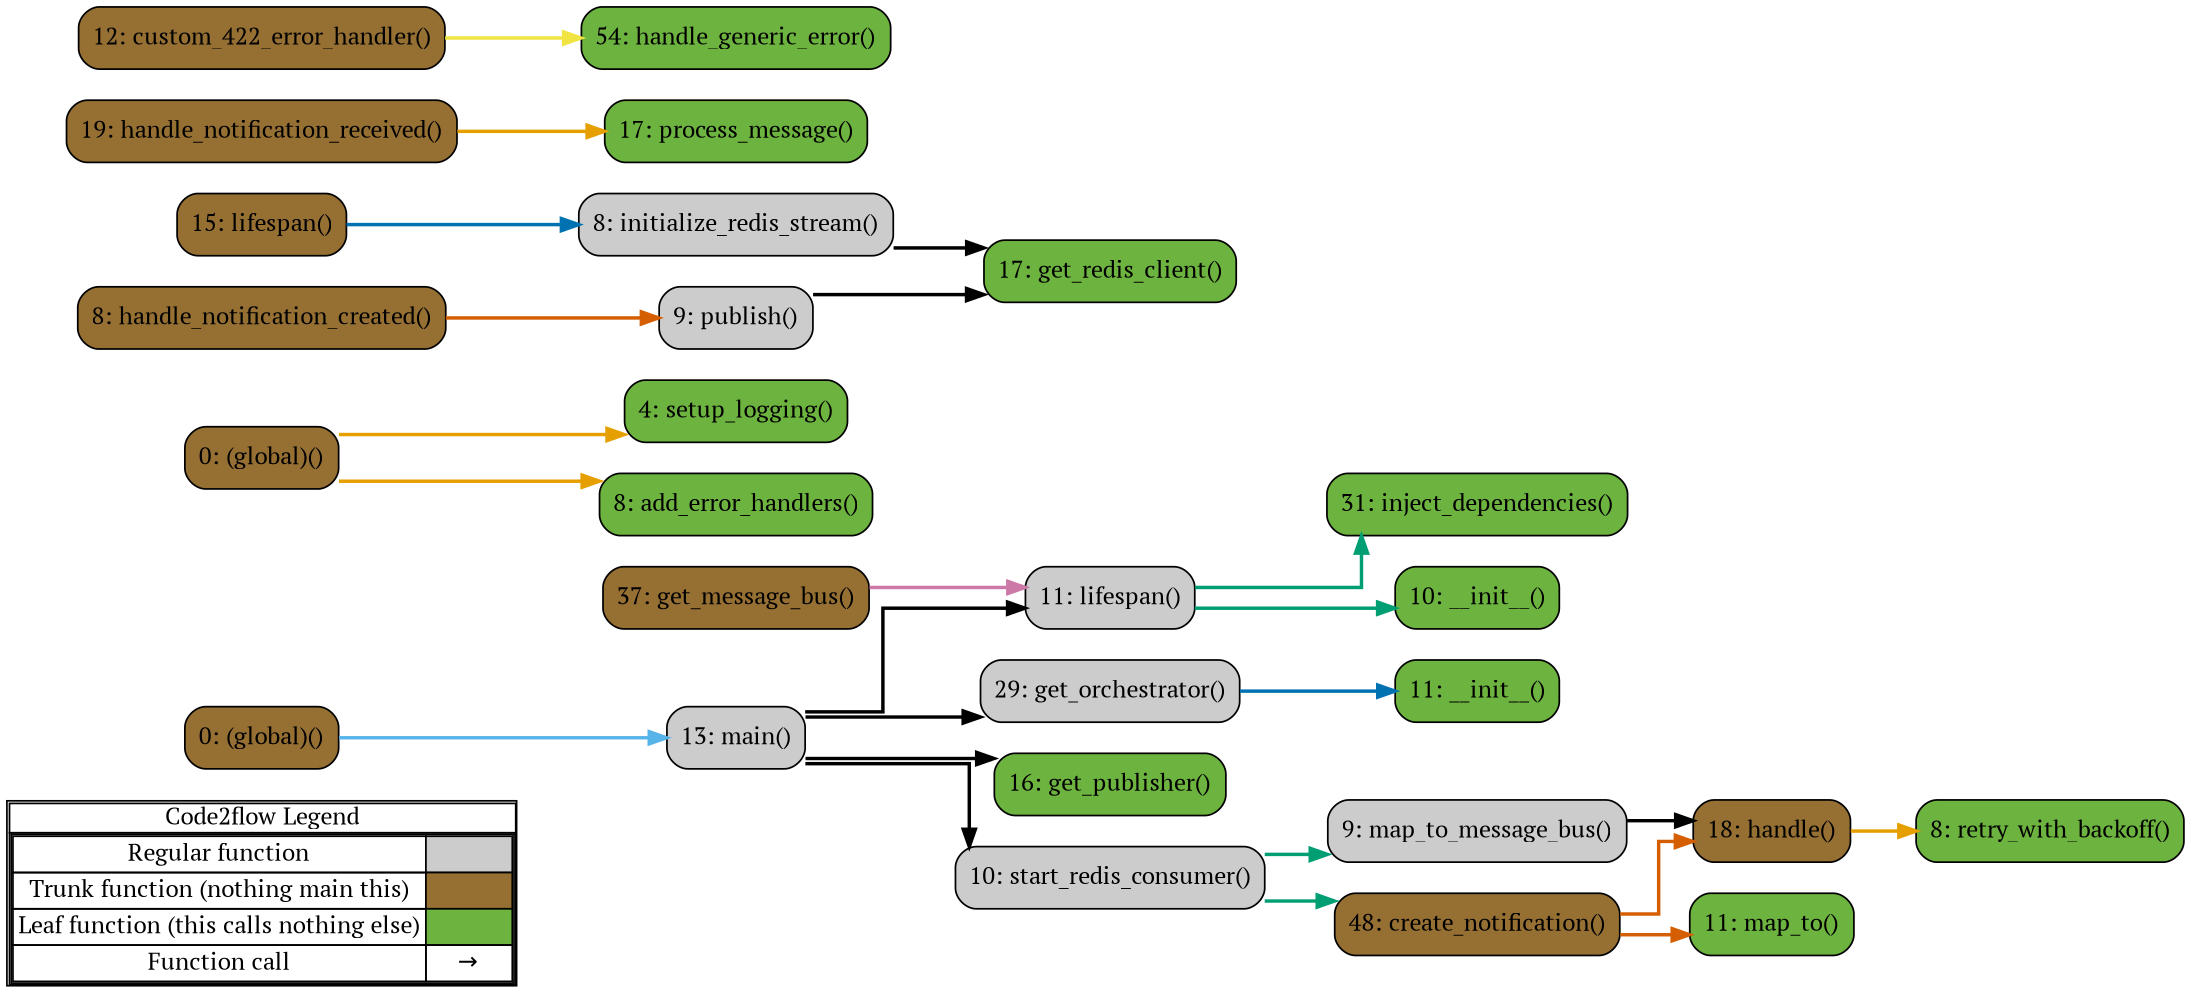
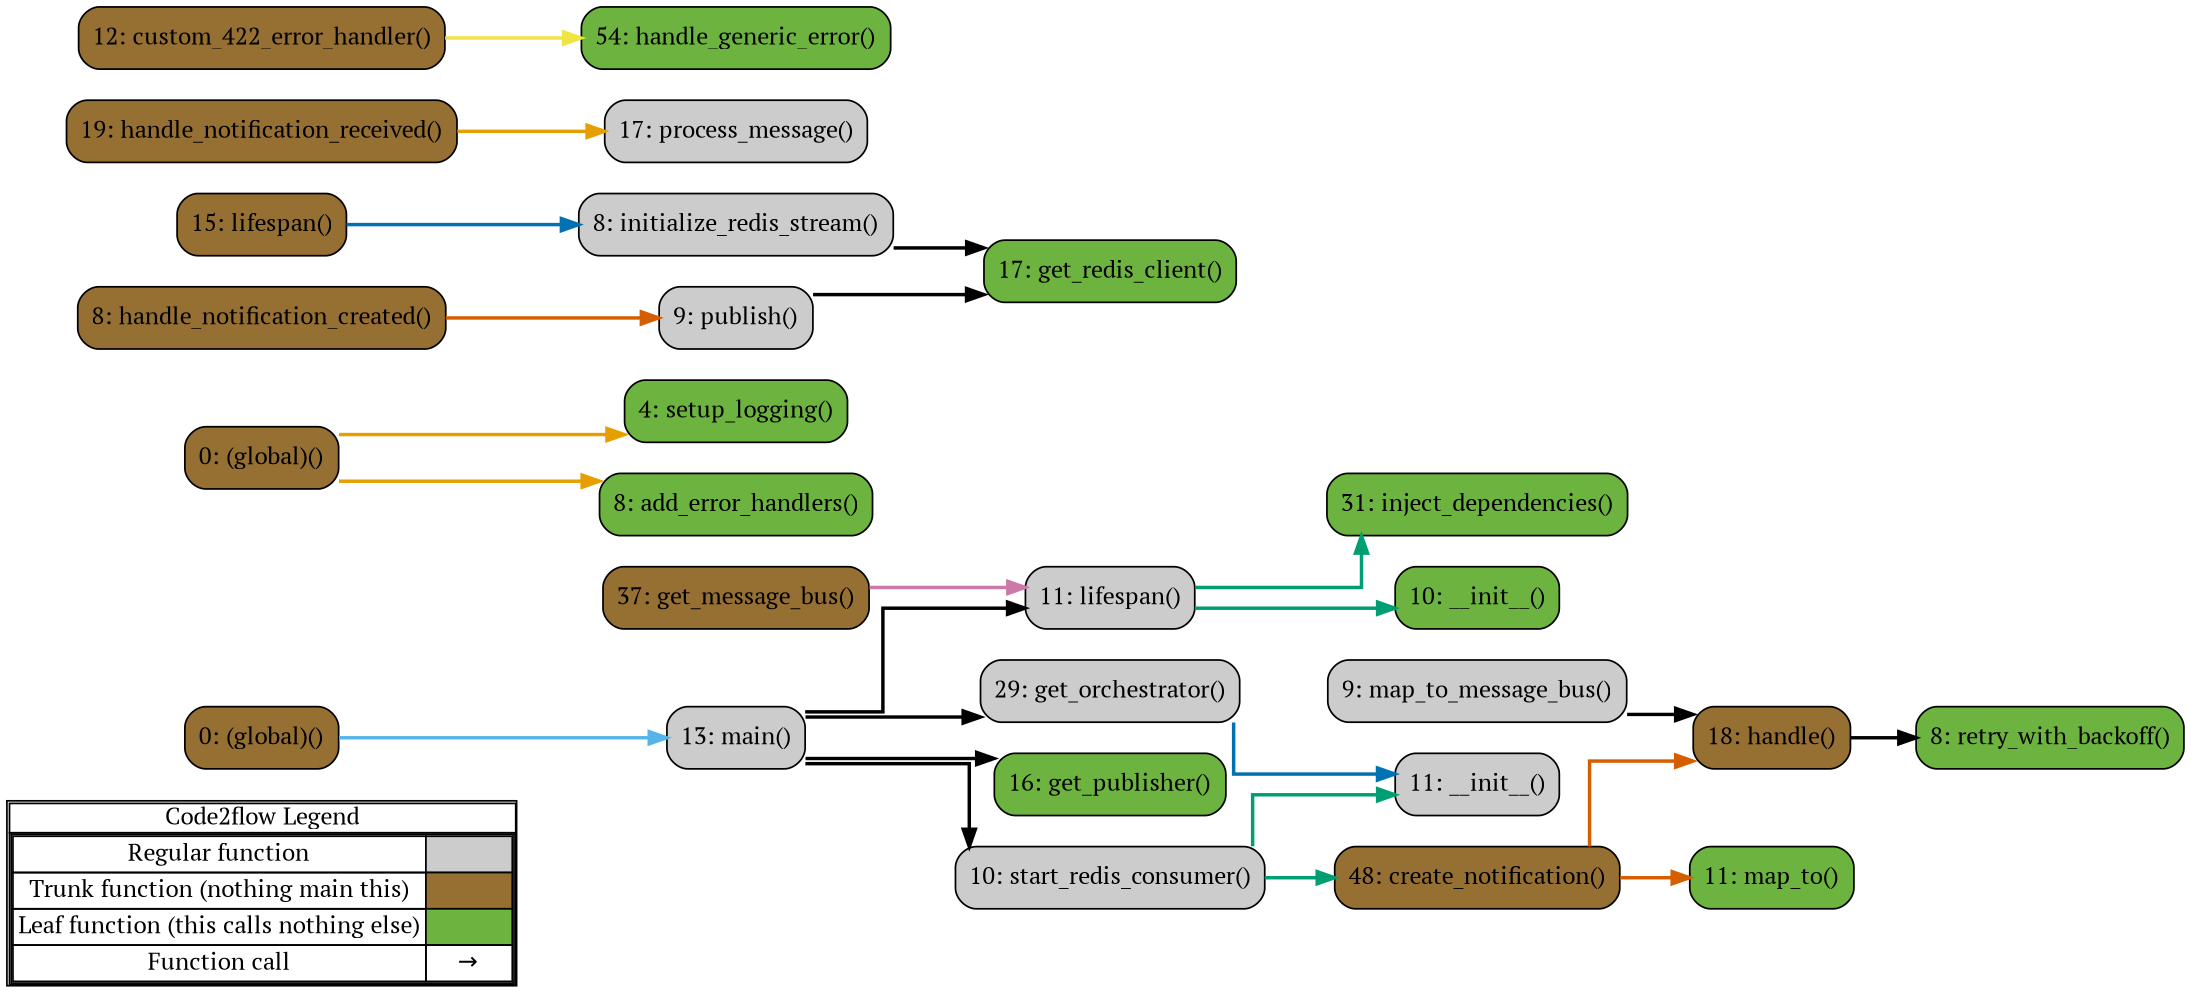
(736, 131) -> (736, 131)
(1477, 691) -> (1477, 784)
(1875, 831) -> (1875, 738)
(1287, 854) -> (1289, 795)
